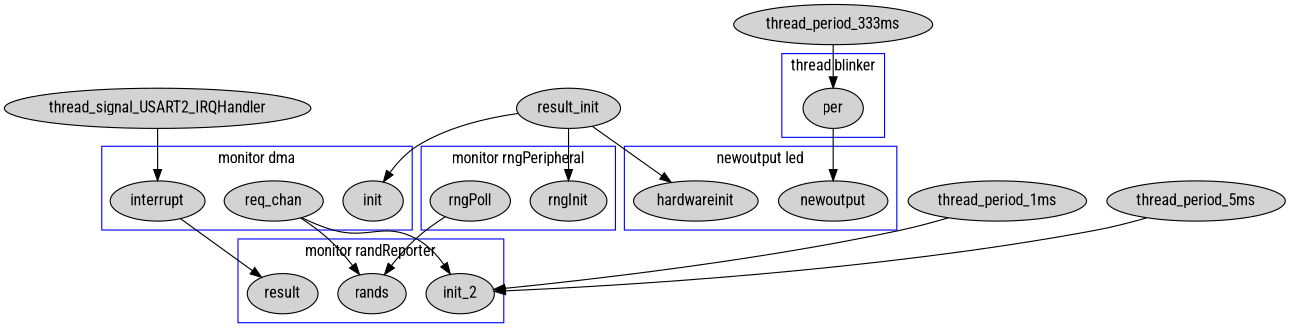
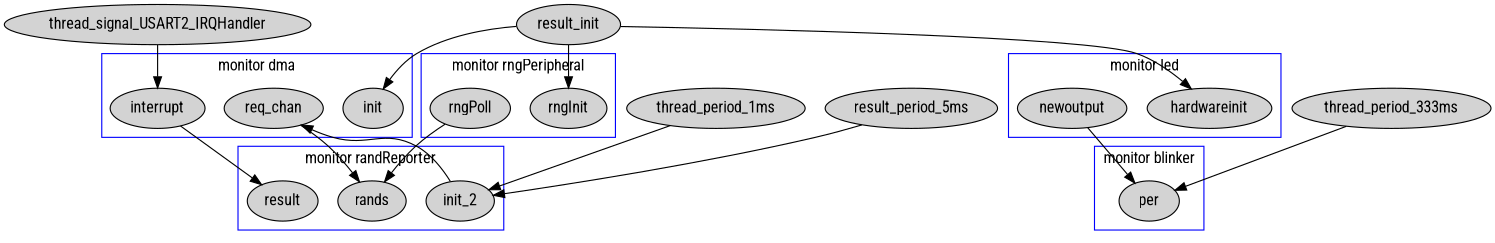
(833, 66) -> (1149, 159)
(833, 153) -> (1110, 153)
(761, 159) -> (1145, 66)
(1196, 201) -> (911, 108)
(377, 232) -> (389, 138)
